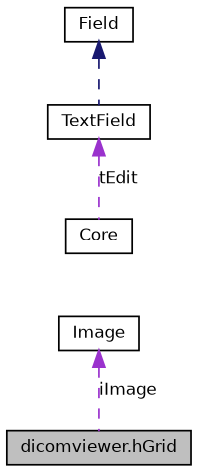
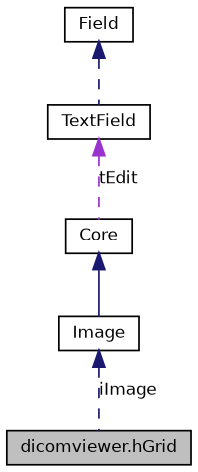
none -> (99, 293)
(99, 399) -> (99, 399)
